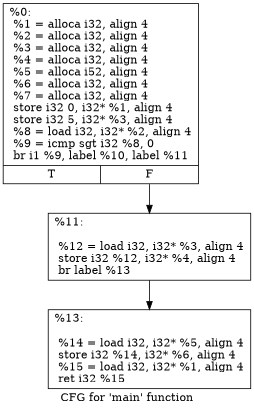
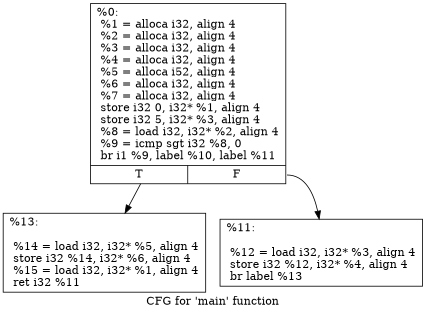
(149, 291) -> (135, 195)
(90, 379) -> (45, 283)
